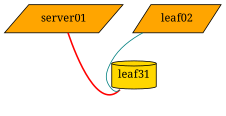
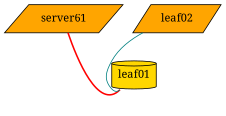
(64, 19) -> (64, 19)
(134, 75) -> (134, 75)
